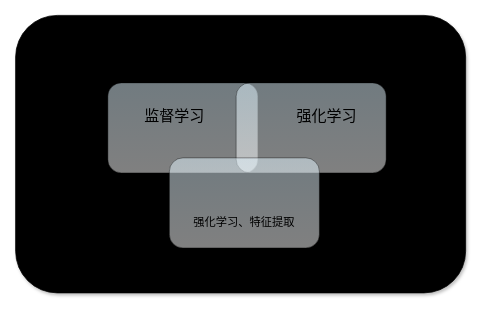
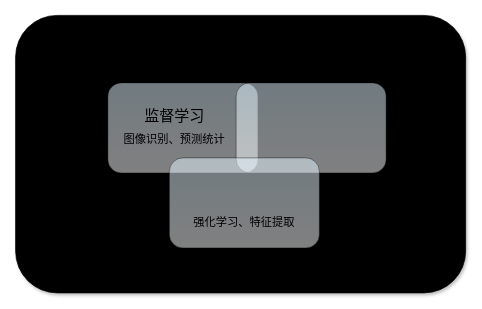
(327, 115) -> none
none -> (174, 139)
